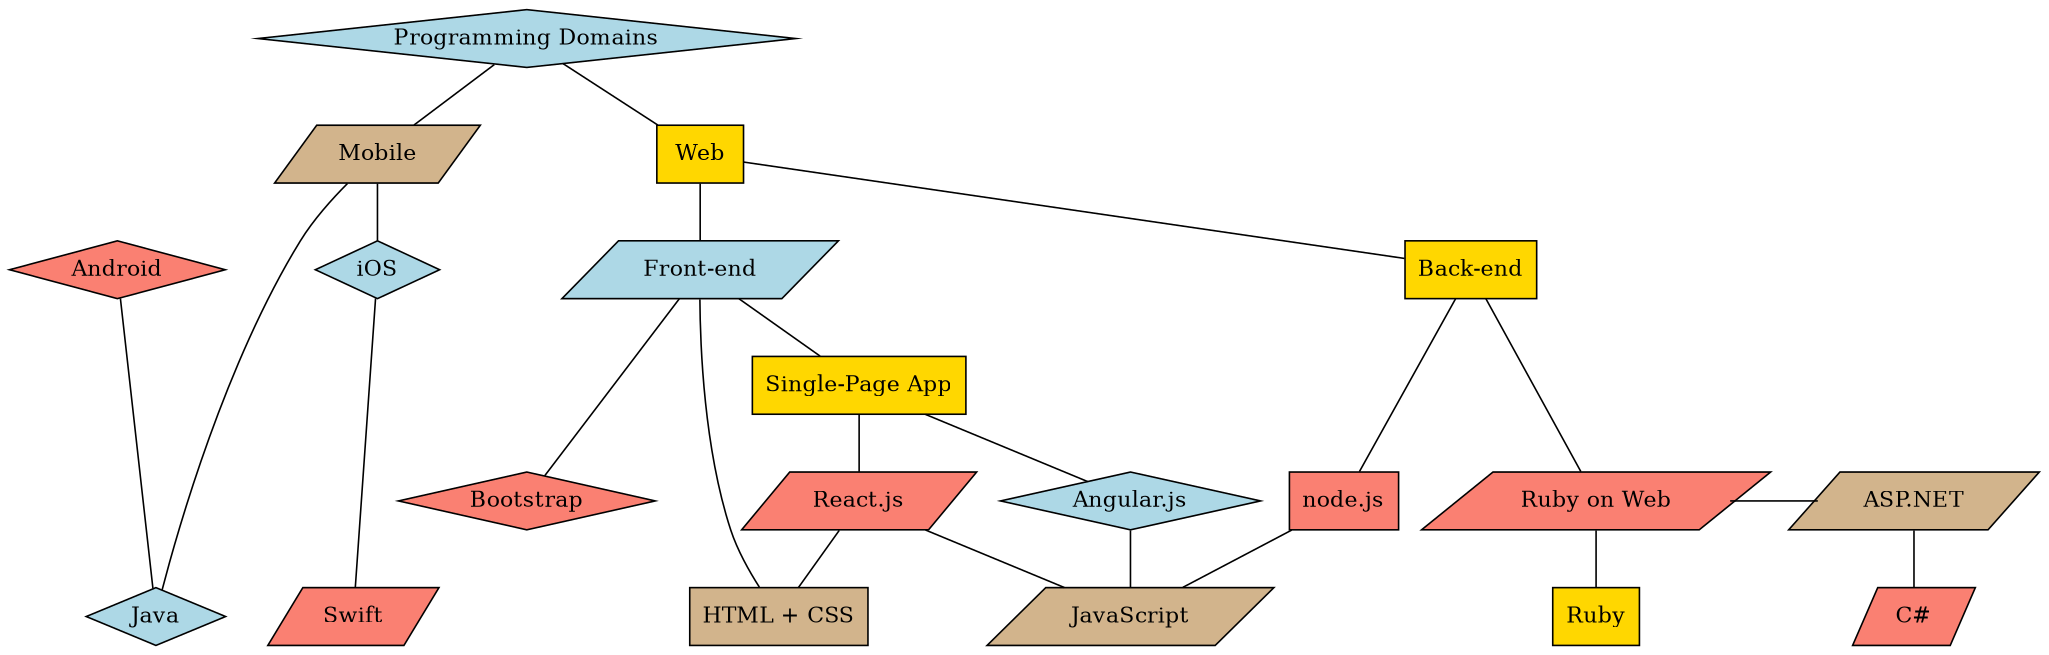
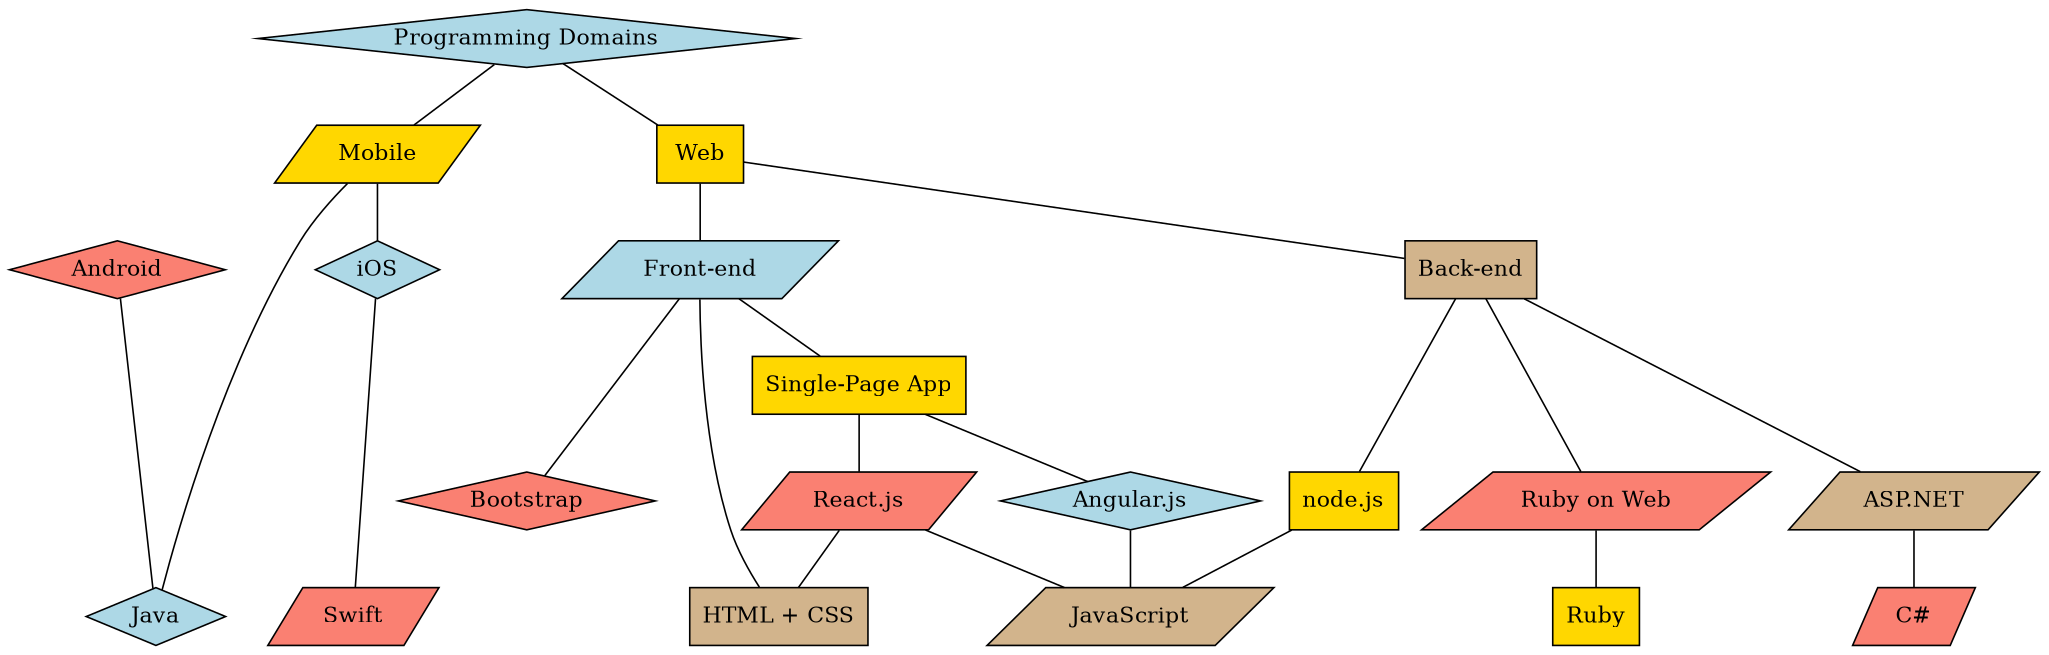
(377, 154) -> (377, 154)
(1471, 270) -> (1471, 270)
(1344, 501) -> (1344, 501)
(1774, 501) -> (1692, 385)
